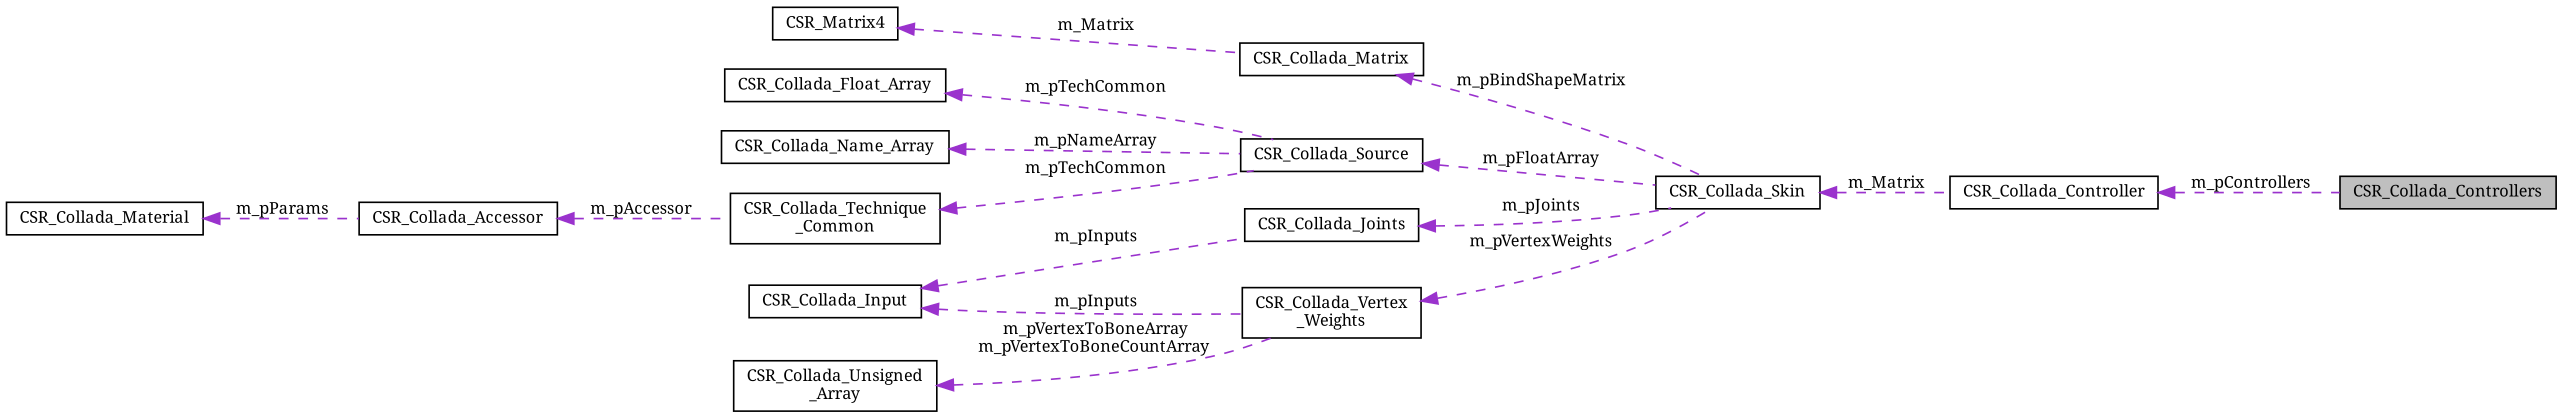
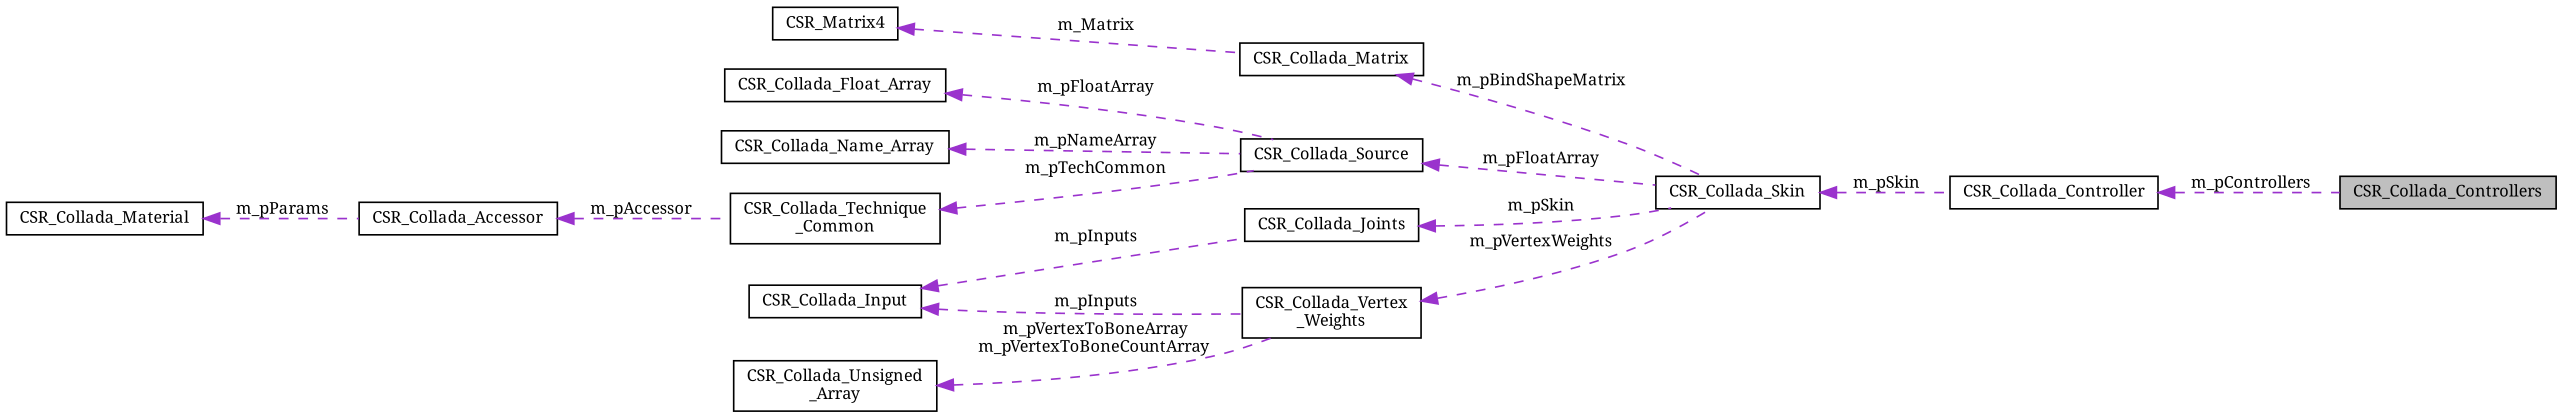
(1094, 88) -> (1094, 88)
(1885, 184) -> (1885, 184)
(1540, 206) -> (1540, 206)
